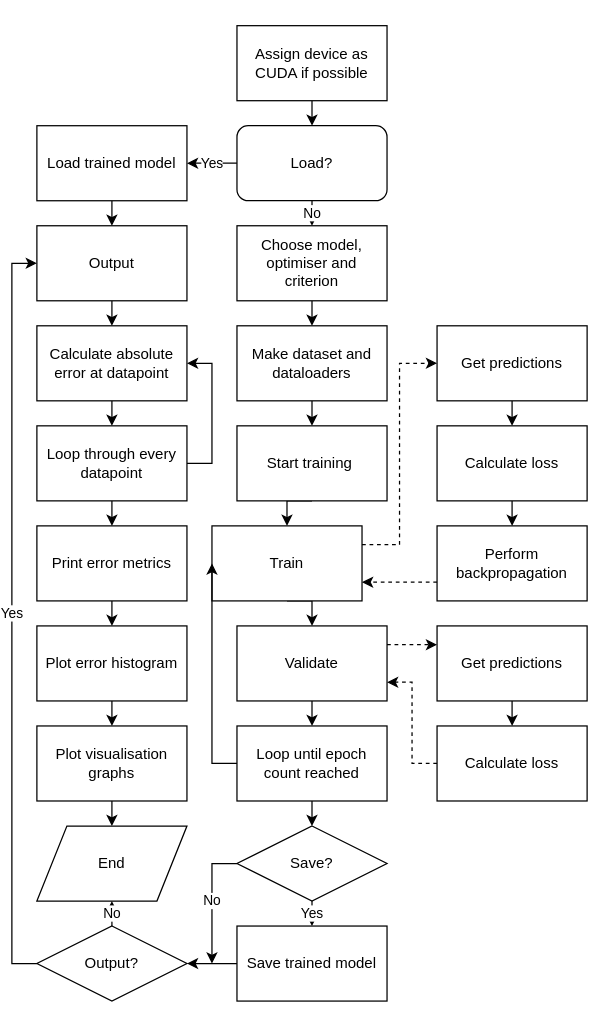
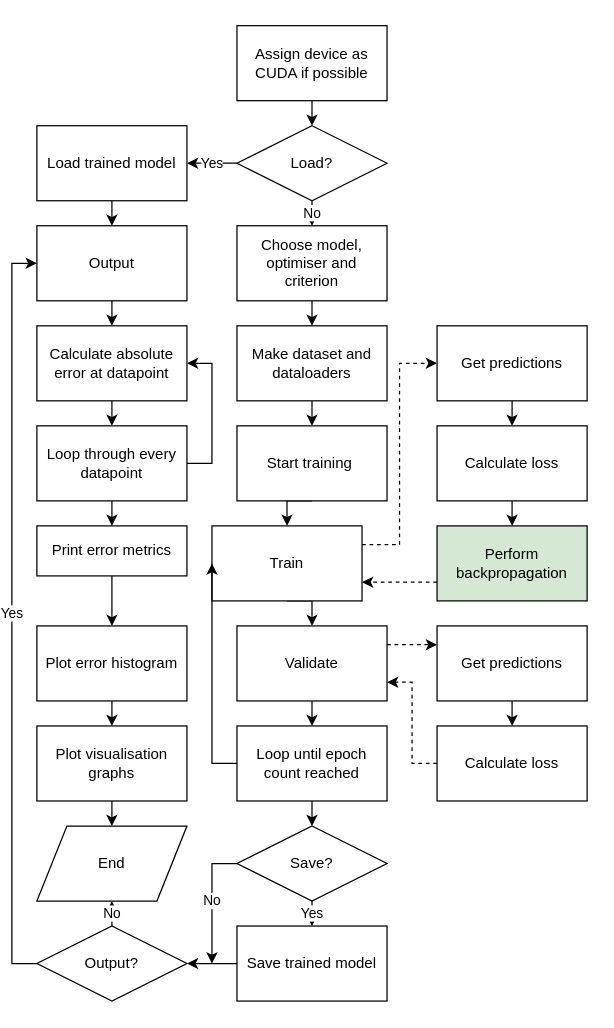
(312, 163) -> (312, 163)
(112, 563) -> (112, 551)
(512, 563) -> (512, 563)
